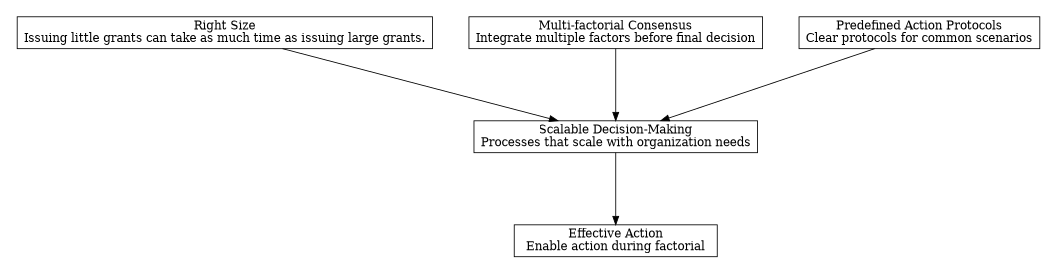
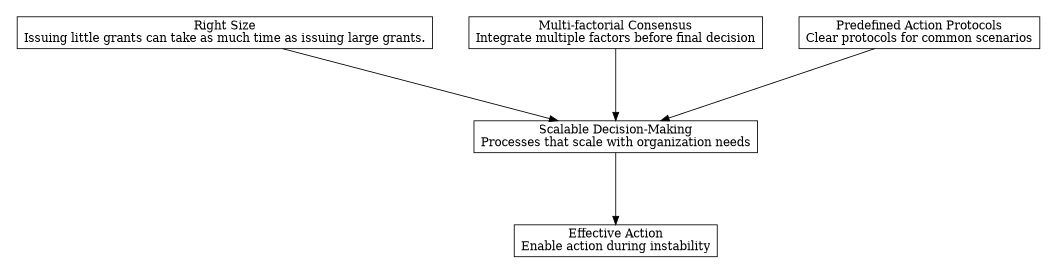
(616, 241) -> (616, 241)
